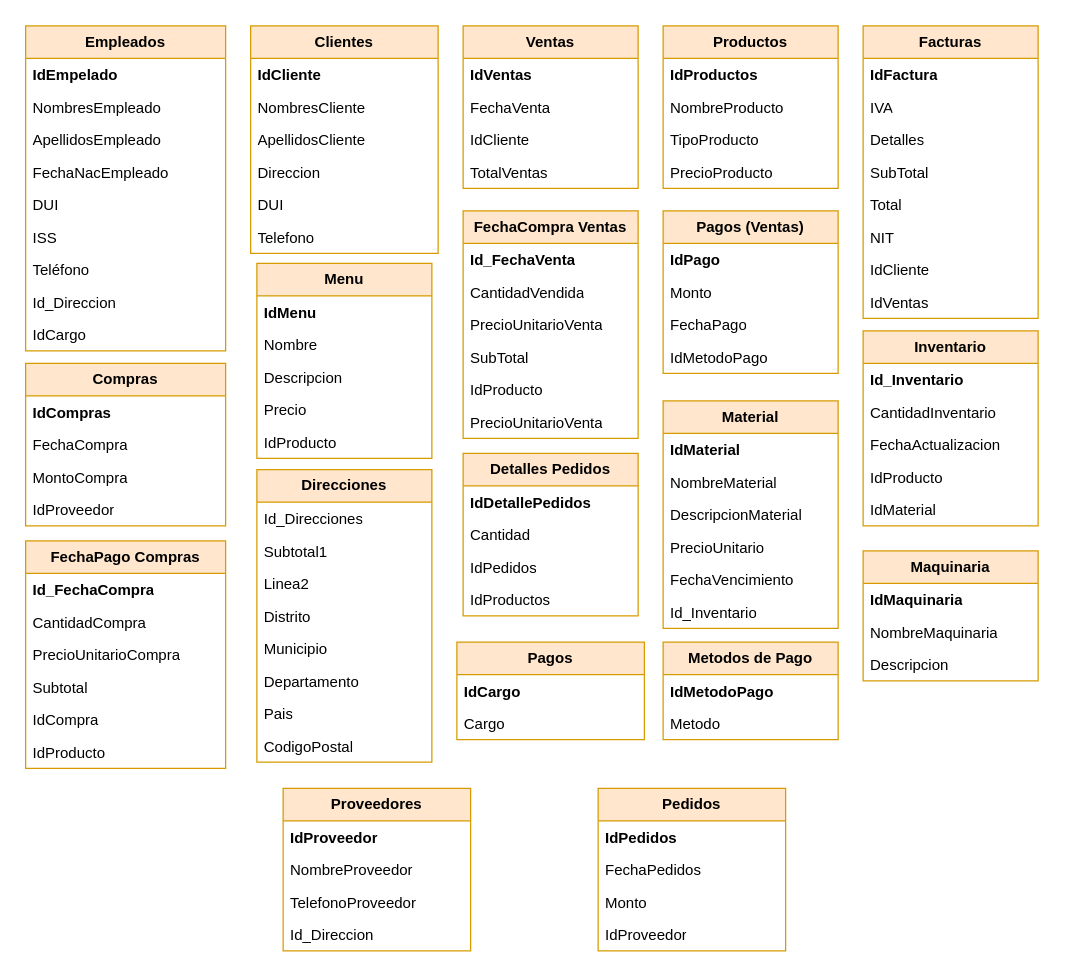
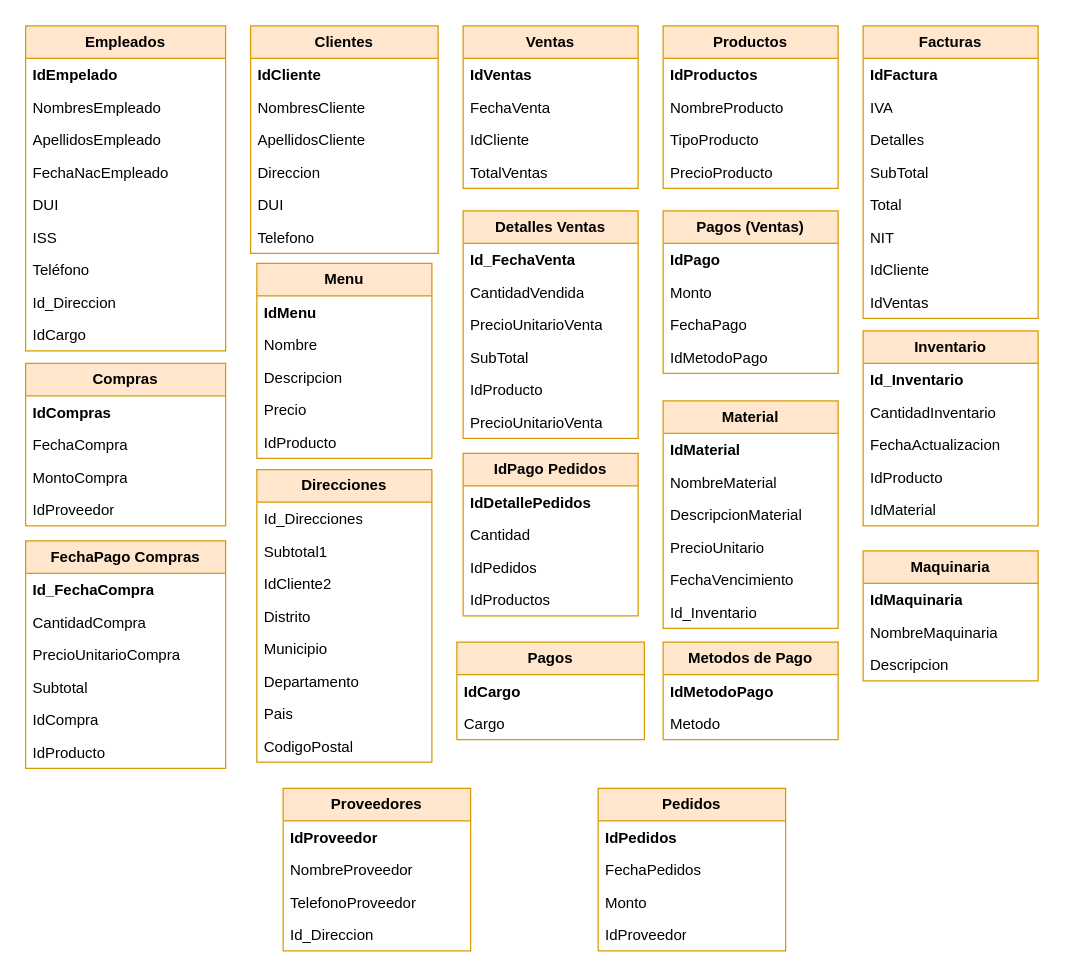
(551, 227) -> (551, 227)
(551, 469) -> (551, 469)
(288, 585) -> (302, 585)
